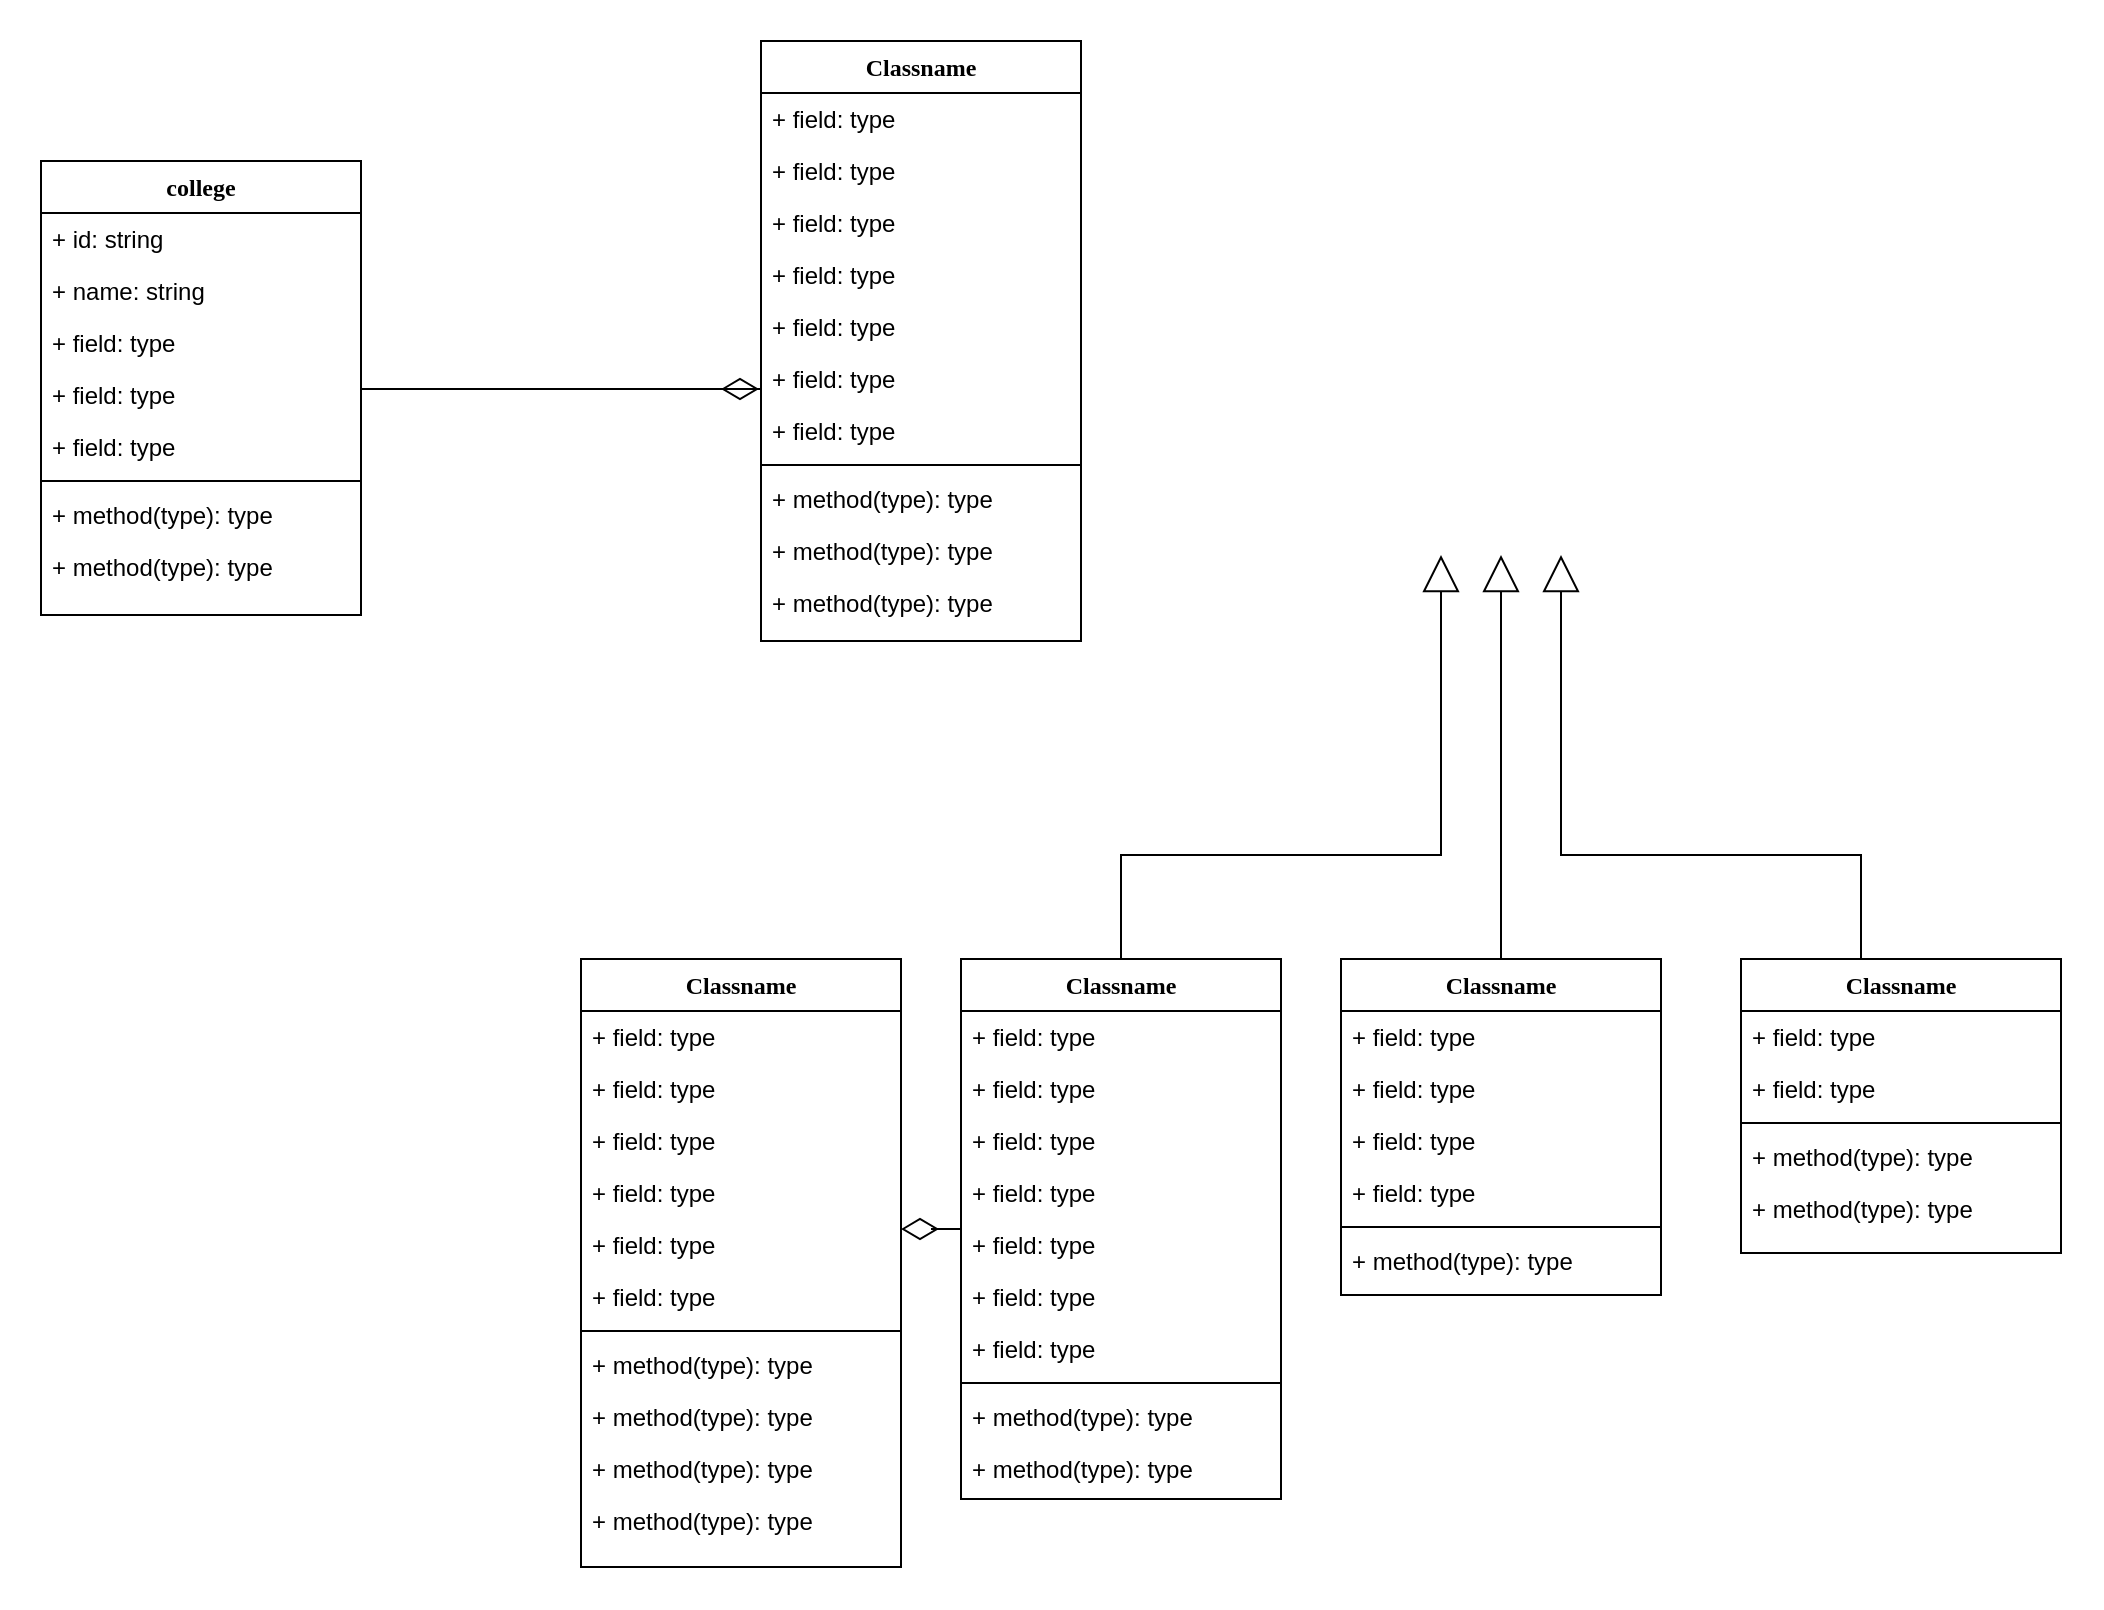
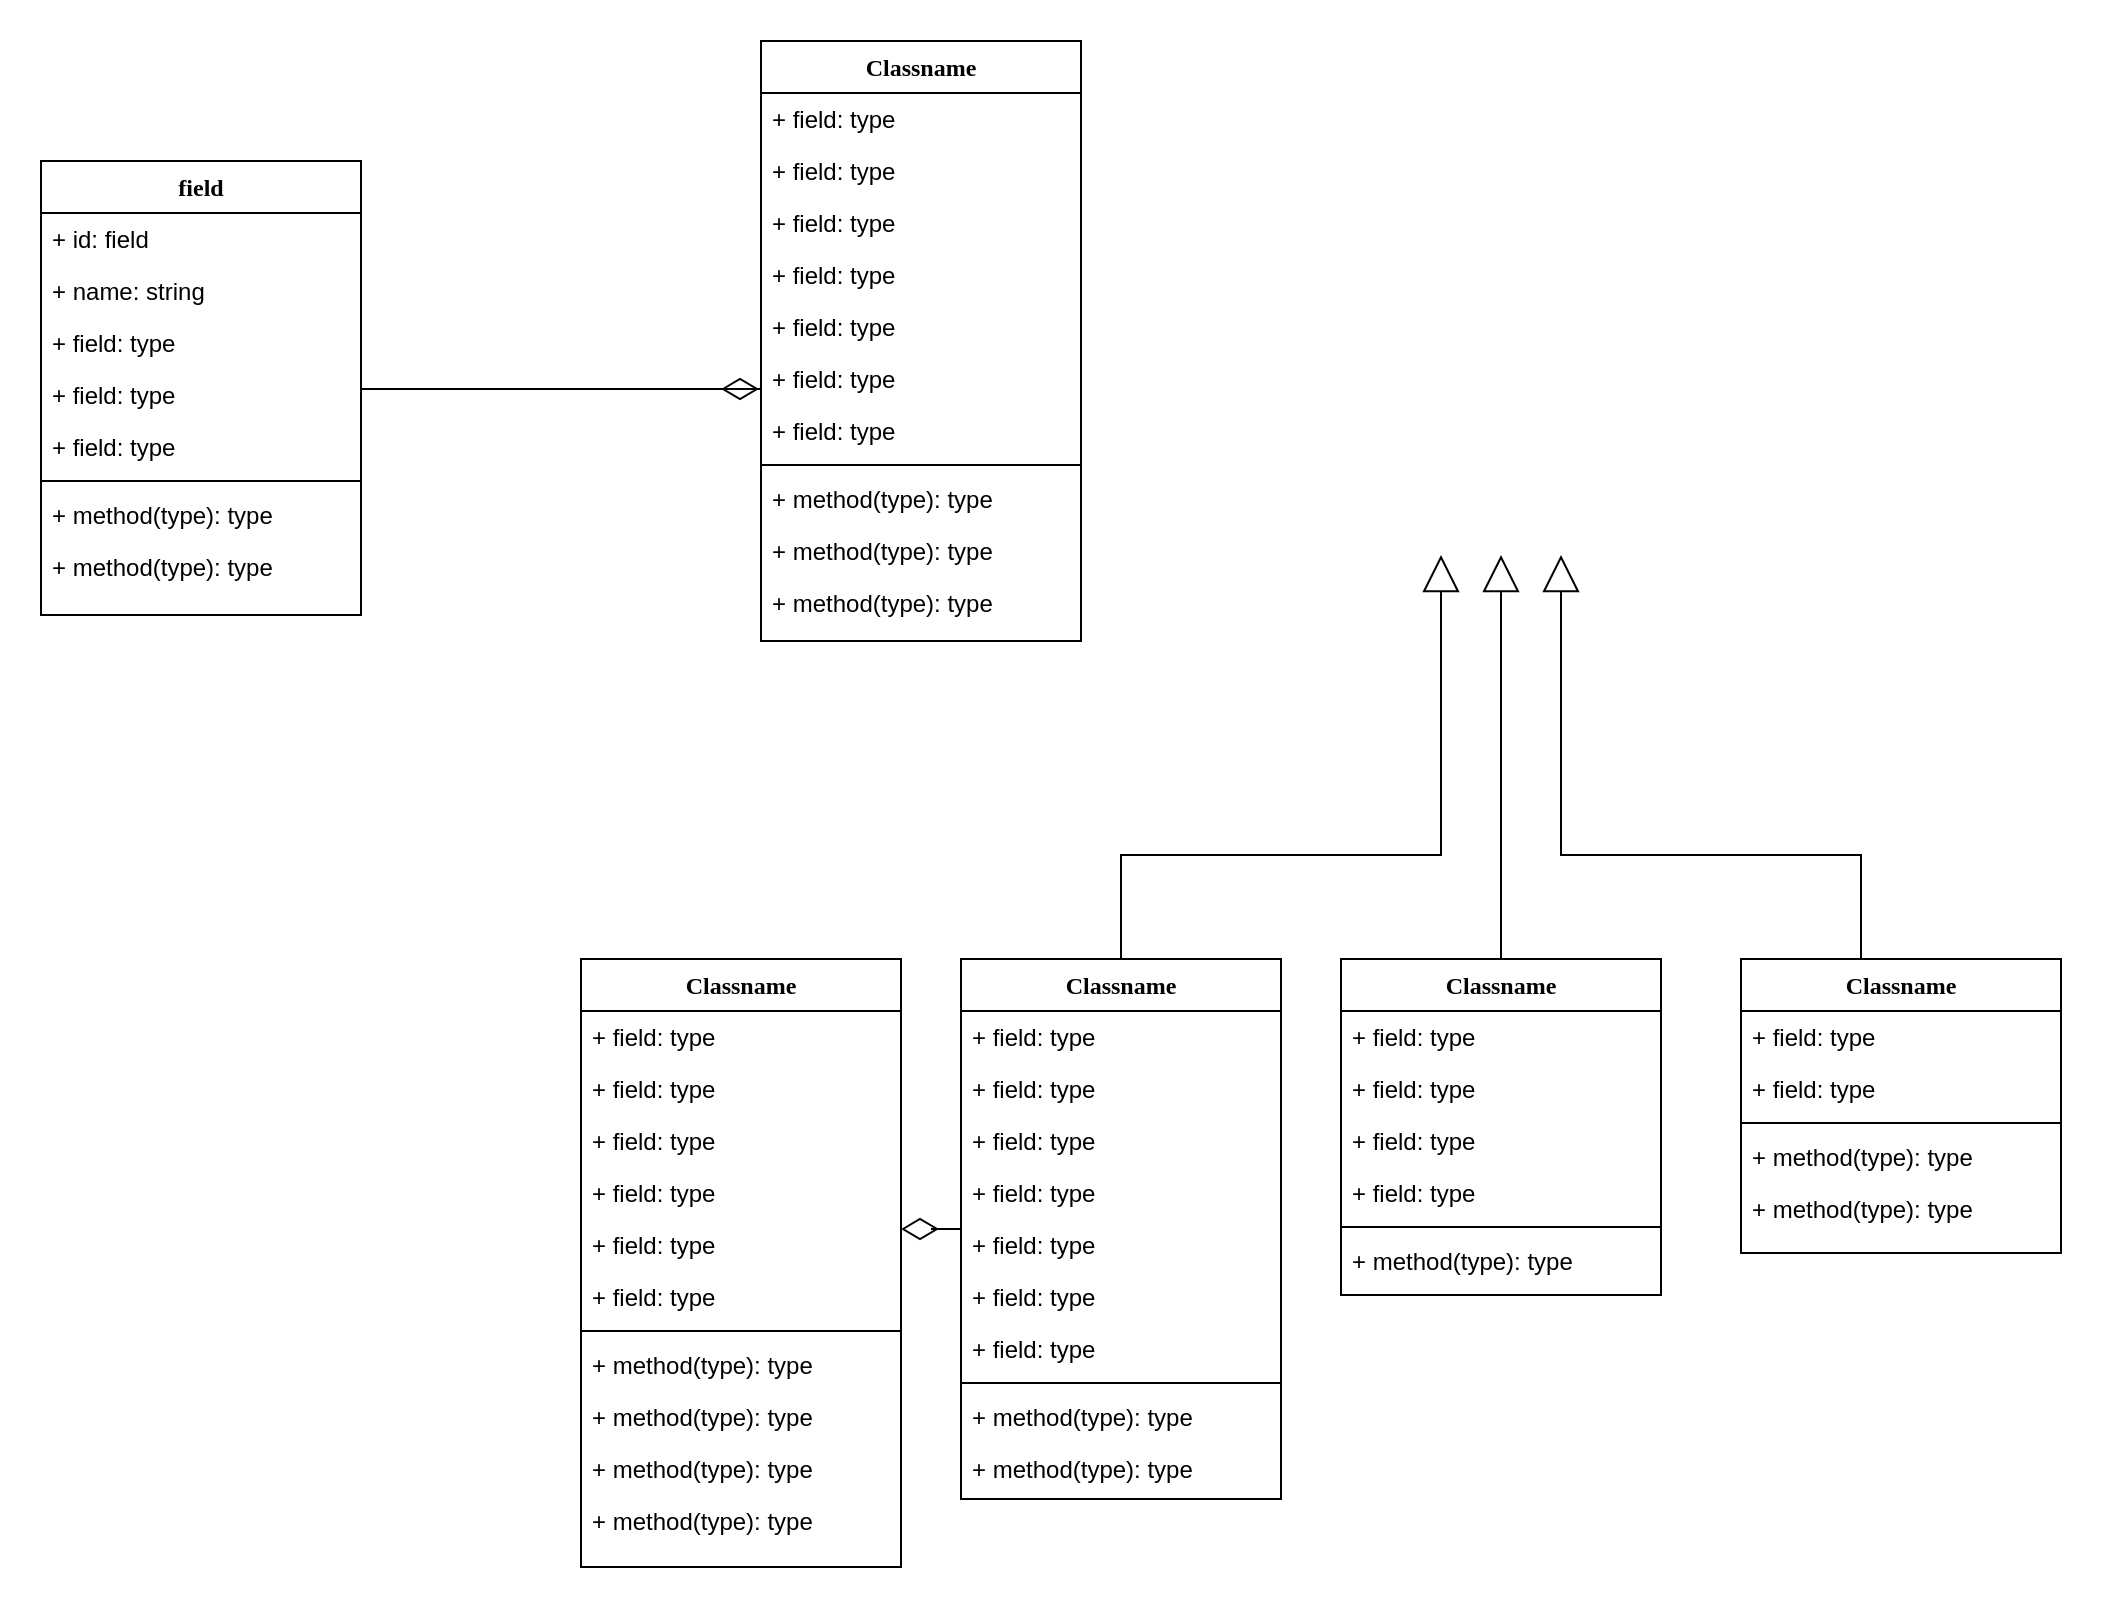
(202, 189) -> (202, 189)
(118, 241) -> (108, 241)
